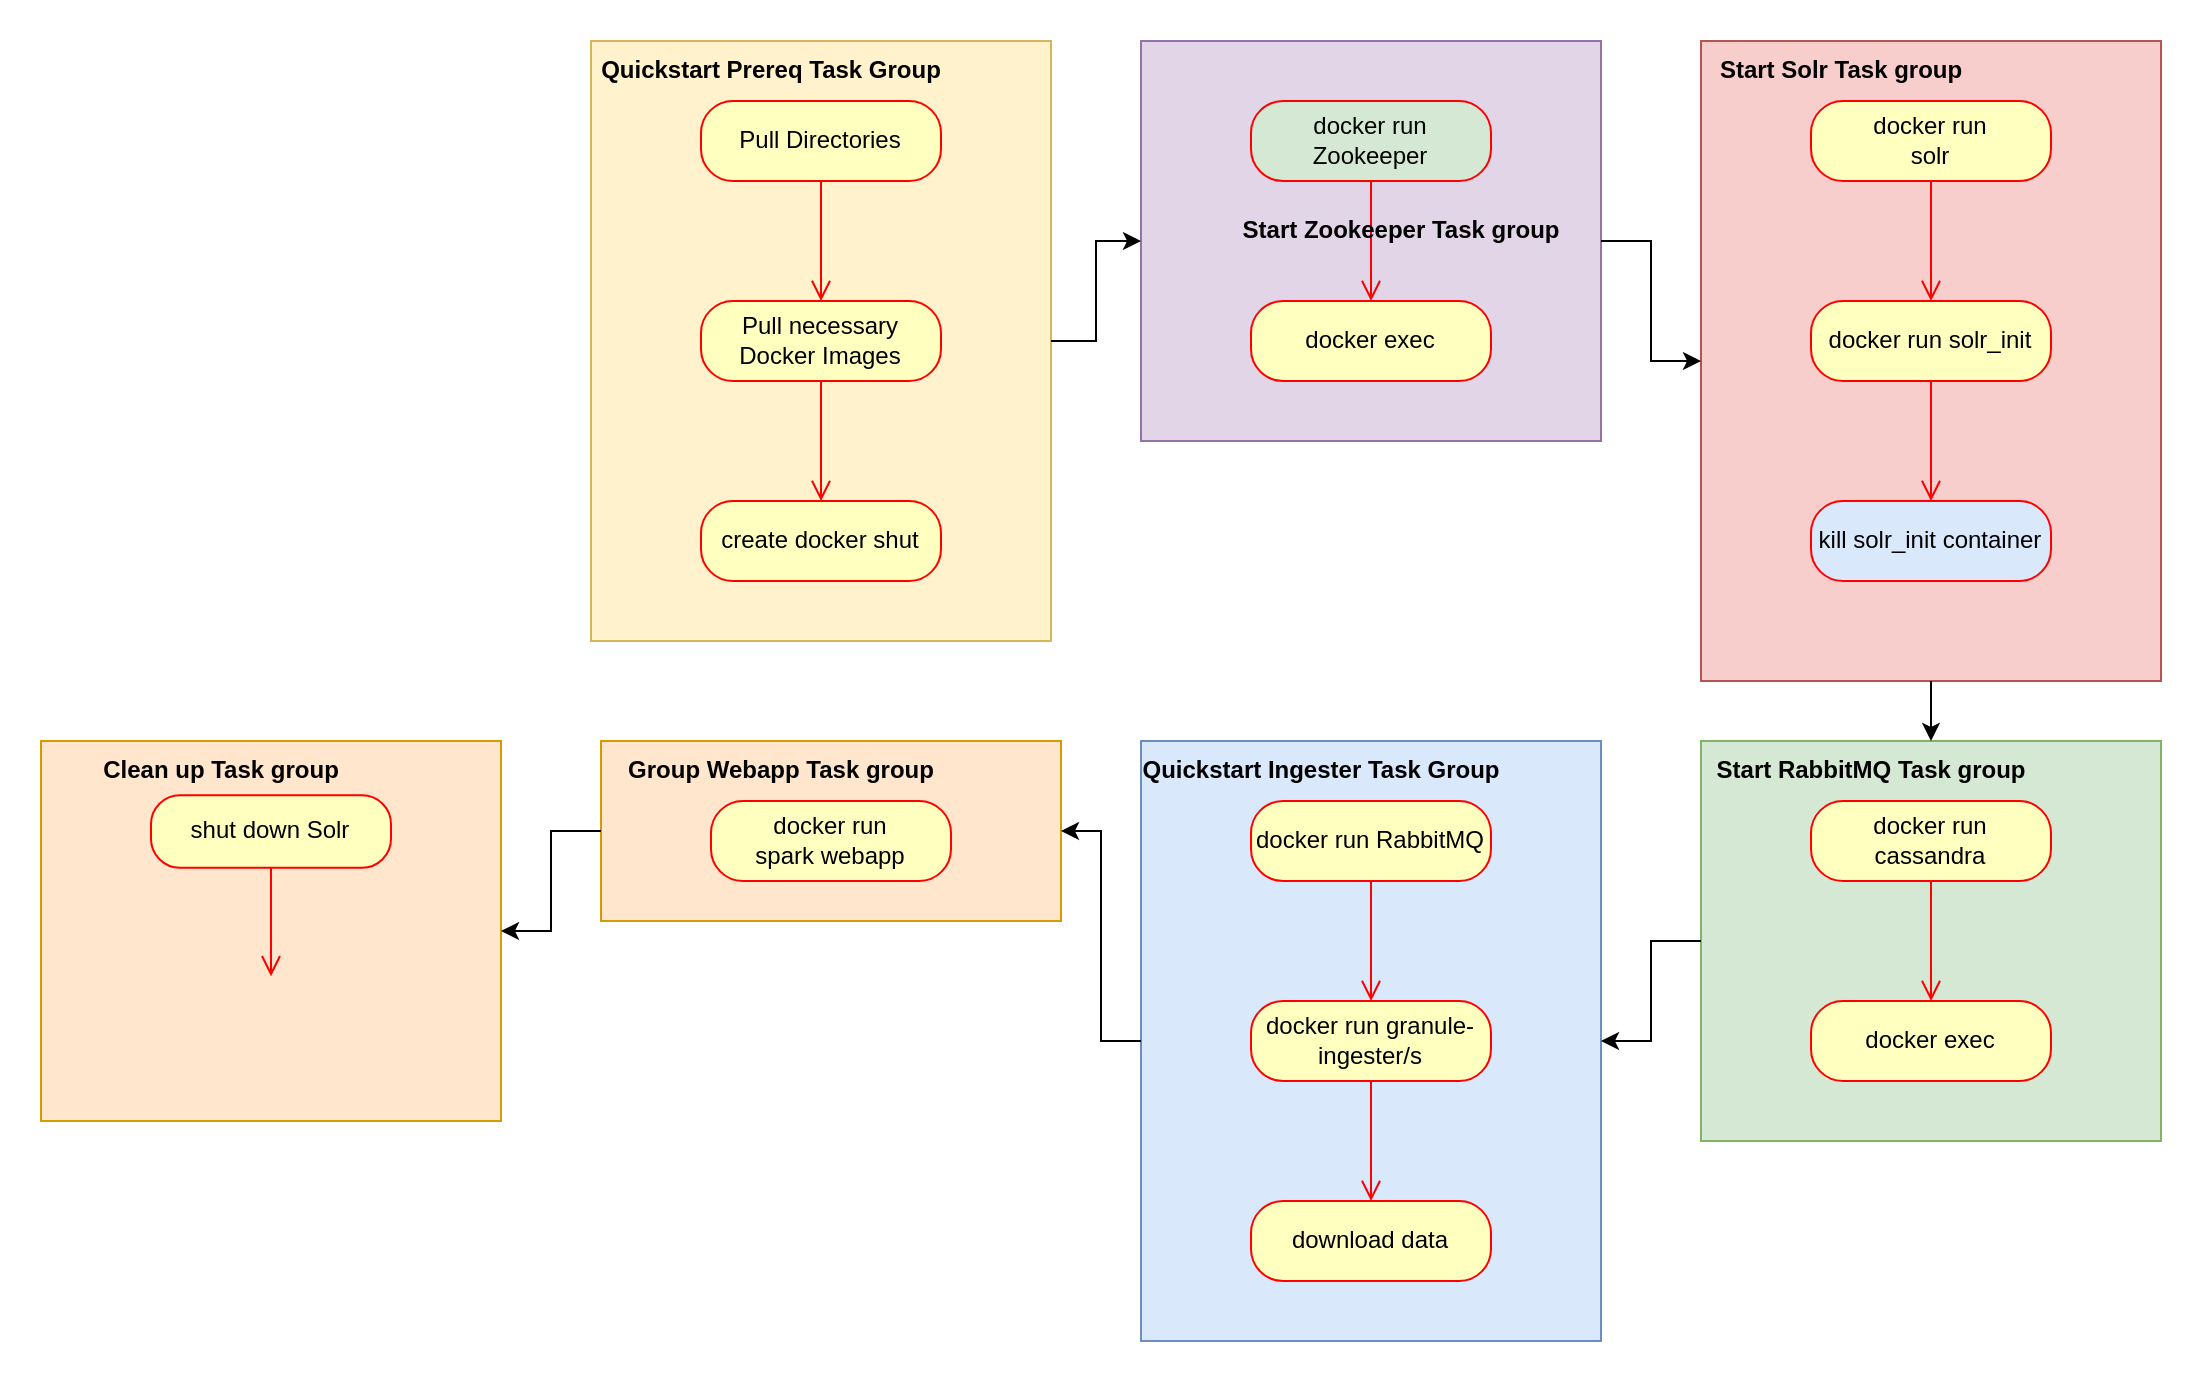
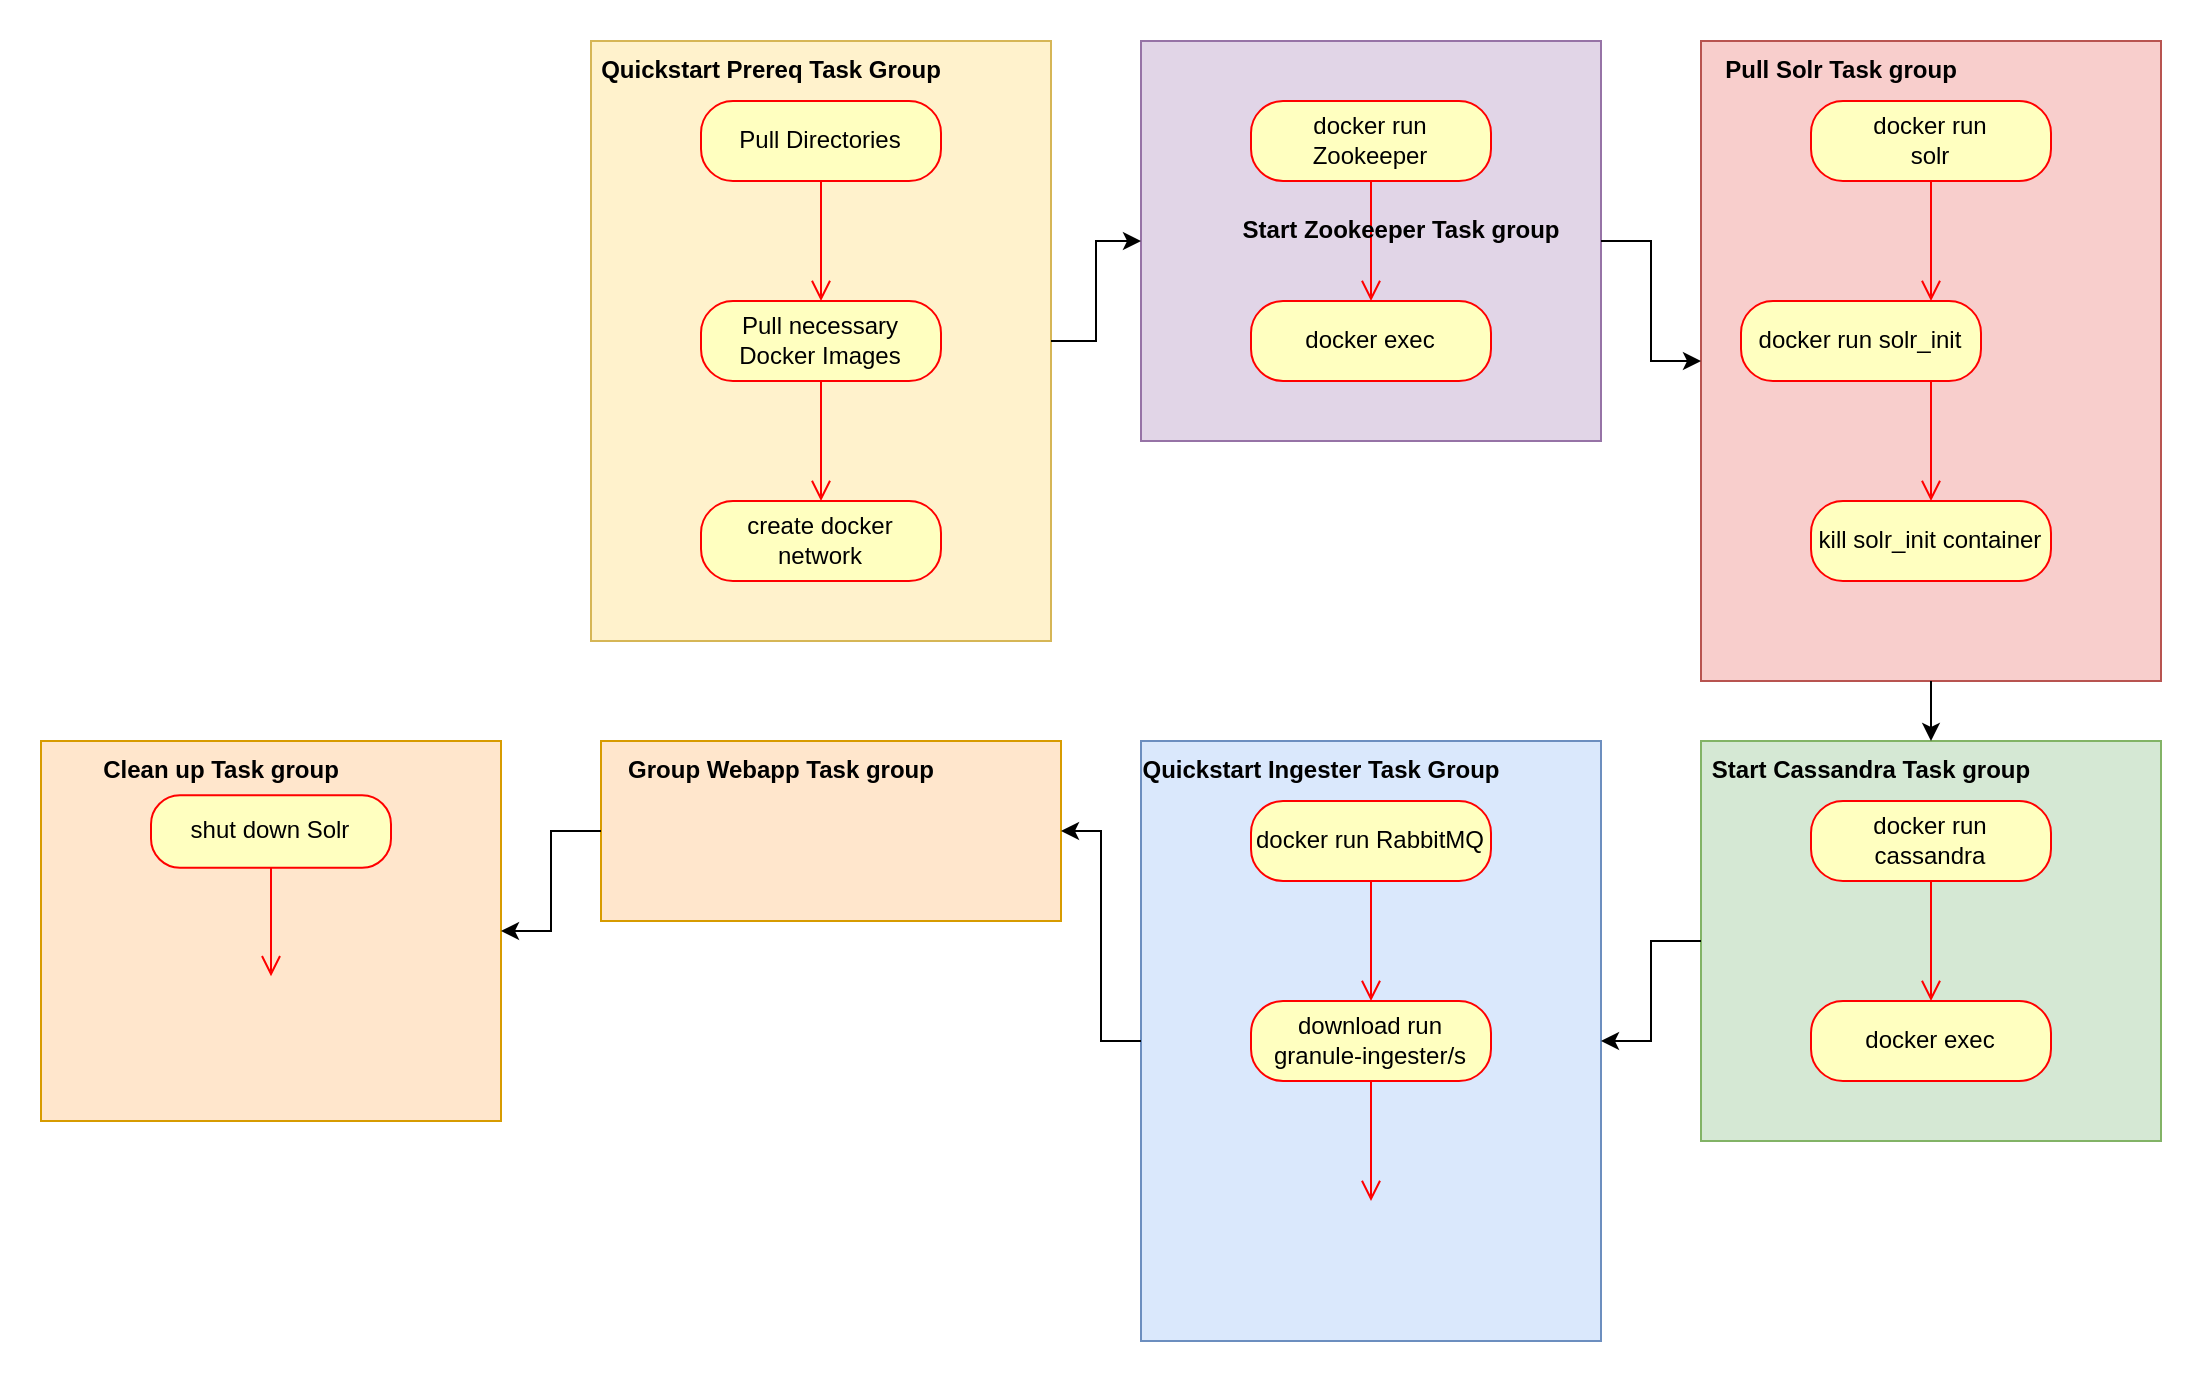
(1842, 71) -> (1842, 71)
(1371, 141) -> (1371, 141)
(1931, 341) -> (1861, 341)
(821, 541) -> (821, 541)
(1931, 541) -> (1931, 541)
(1872, 771) -> (1872, 771)
(831, 841) -> none
(1371, 1041) -> (1371, 1041)
(1371, 1241) -> none
